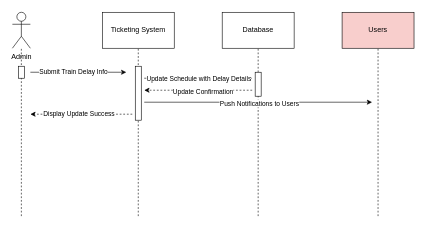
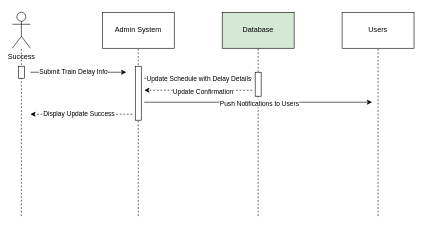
(138, 30) -> (138, 30)
(258, 30) -> (258, 30)
(378, 30) -> (378, 30)
(22, 57) -> (22, 57)
